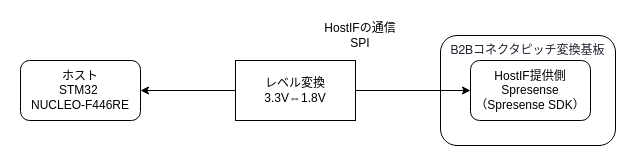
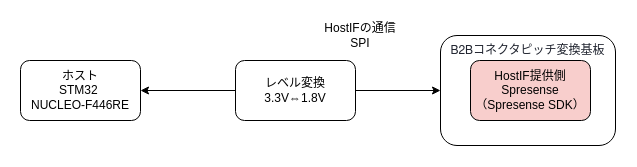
(296, 91) -> (296, 91)
(447, 91) -> (432, 91)
(531, 91) -> (531, 91)
